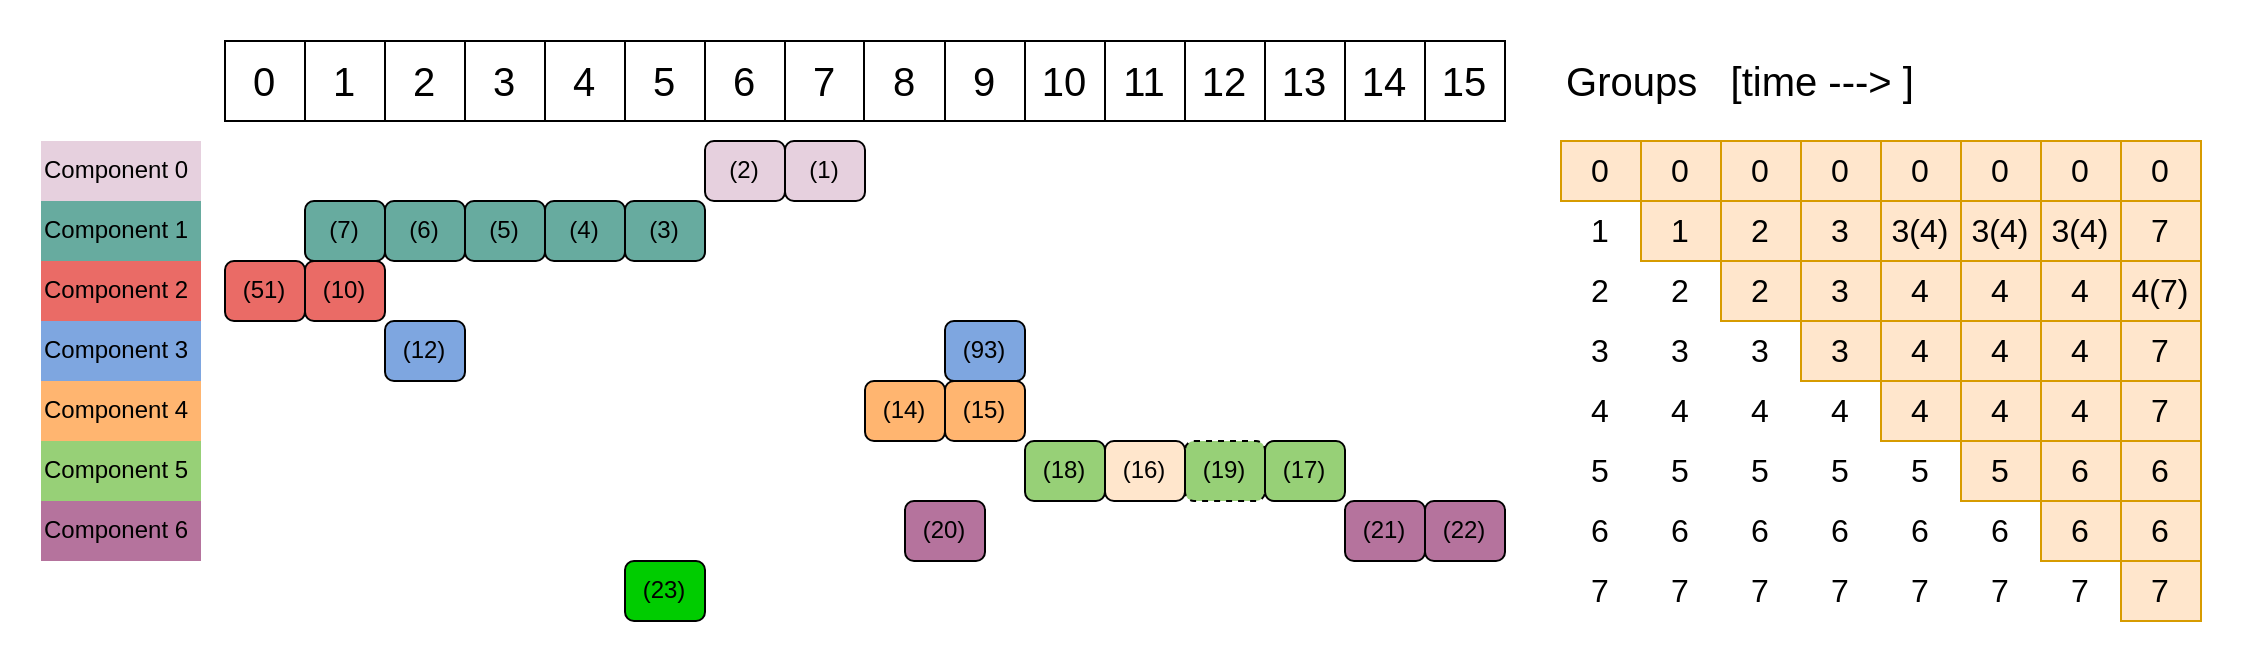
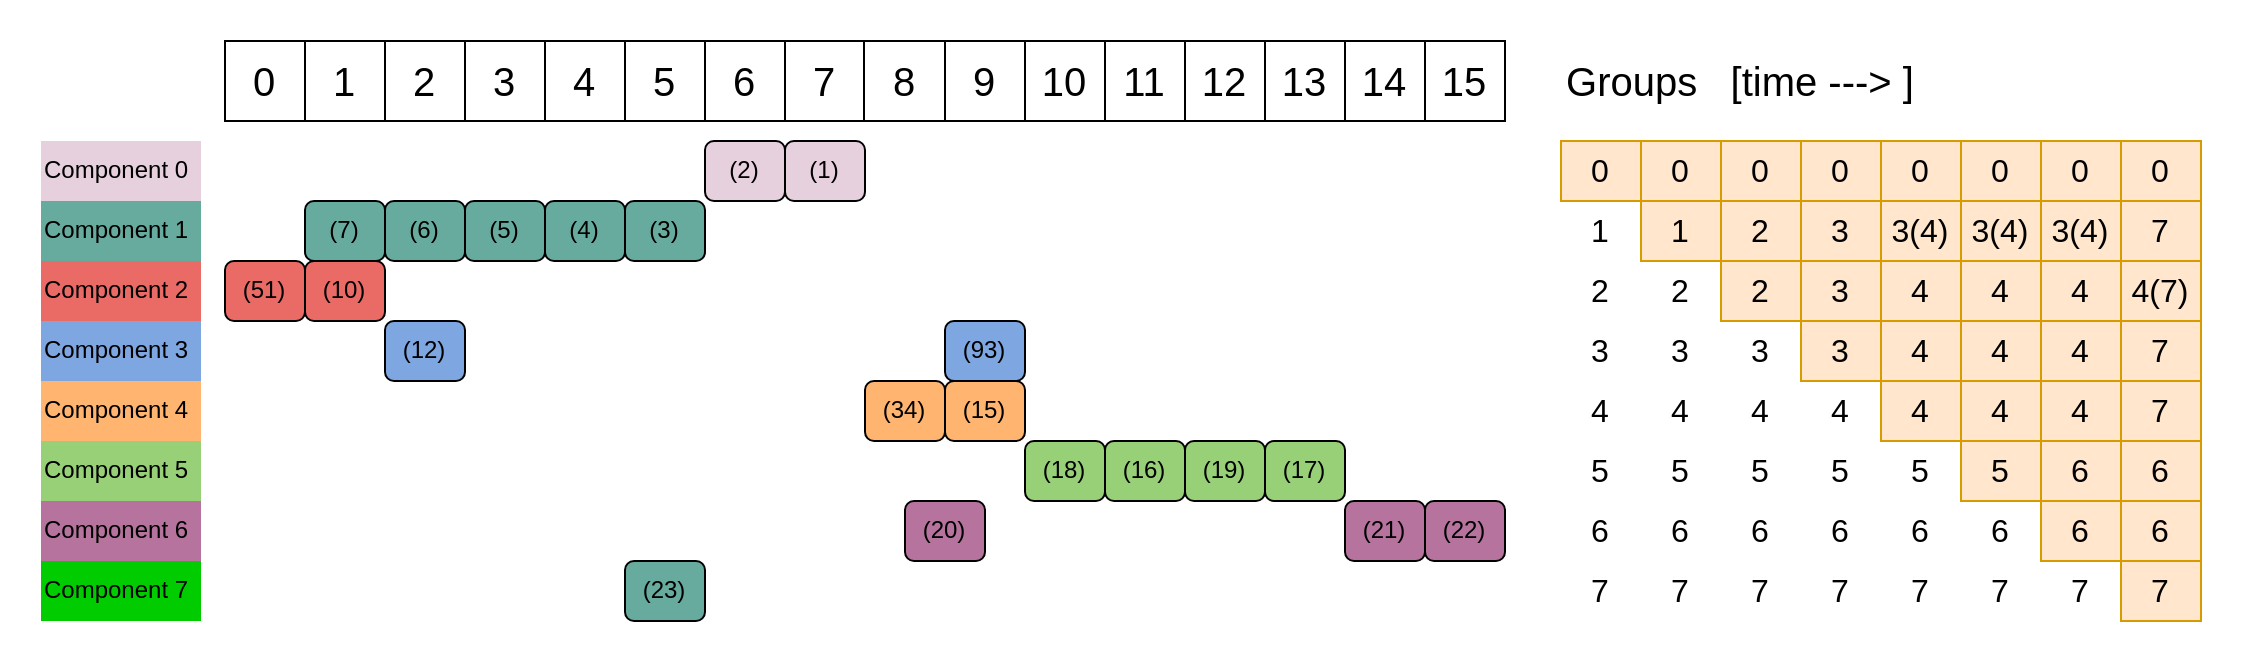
(905, 411) -> (905, 411)
(1145, 471) -> (1145, 471)
(1225, 471) -> (1225, 471)
none -> (121, 591)
(665, 591) -> (665, 591)
